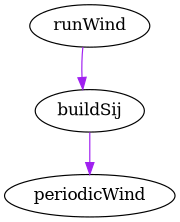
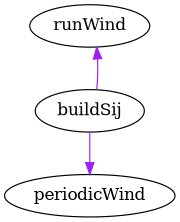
(82, 62) -> (98, 74)
